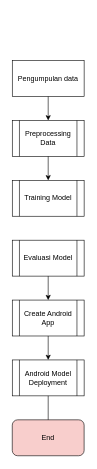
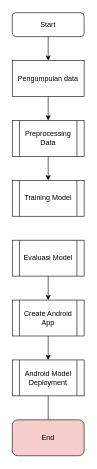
none -> (48, 24)
none -> (48, 37)
